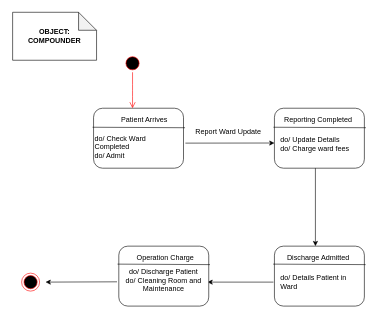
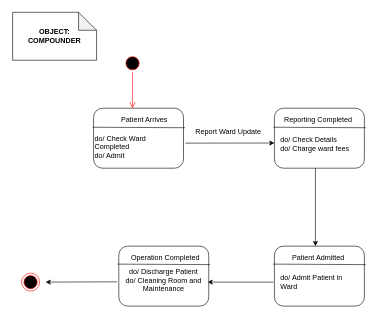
(318, 144) -> (318, 144)
(165, 258) -> (165, 258)
(318, 258) -> (318, 258)
(319, 282) -> (319, 282)
